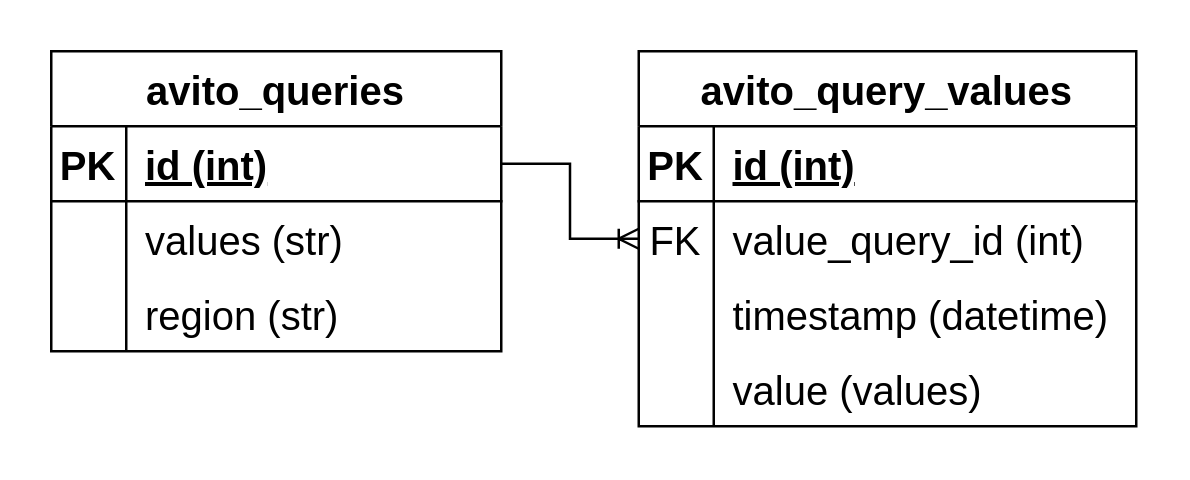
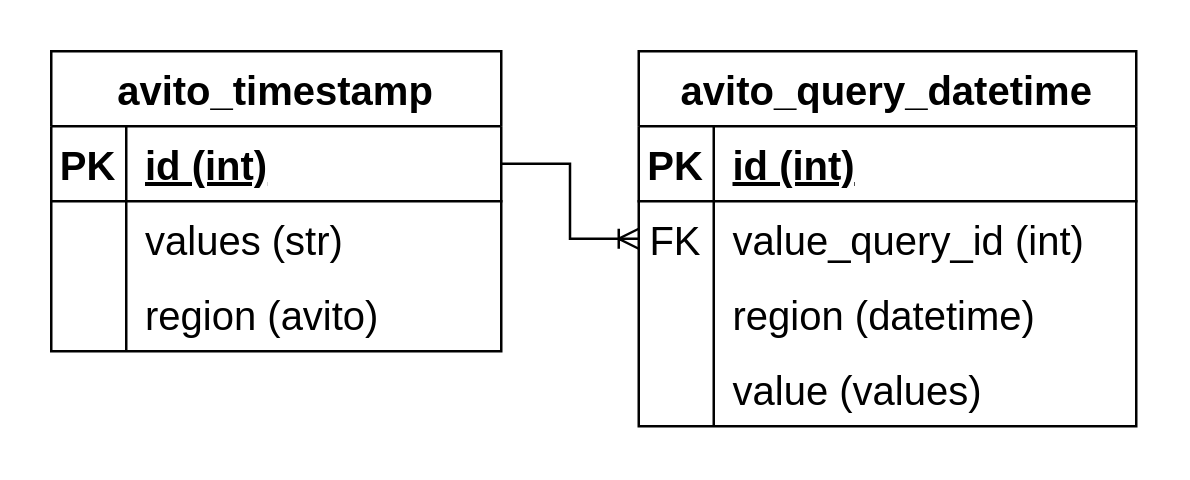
(275, 92) -> (275, 92)
(886, 92) -> (886, 92)
(269, 317) -> (286, 317)
(941, 317) -> (907, 317)
